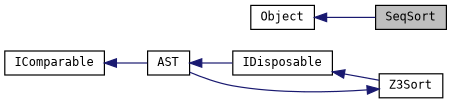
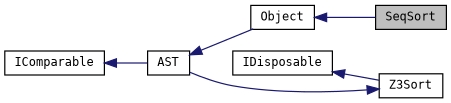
(217, 63) -> (227, 40)
